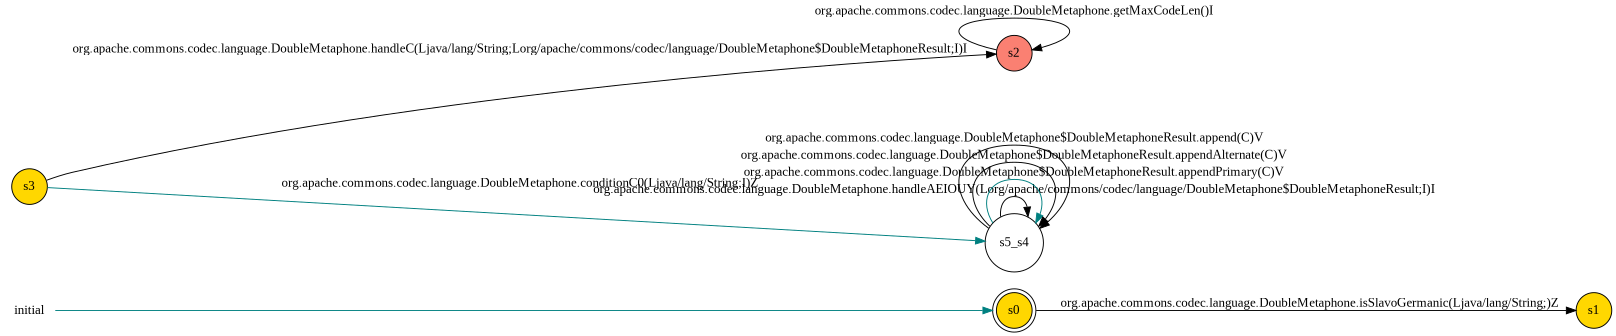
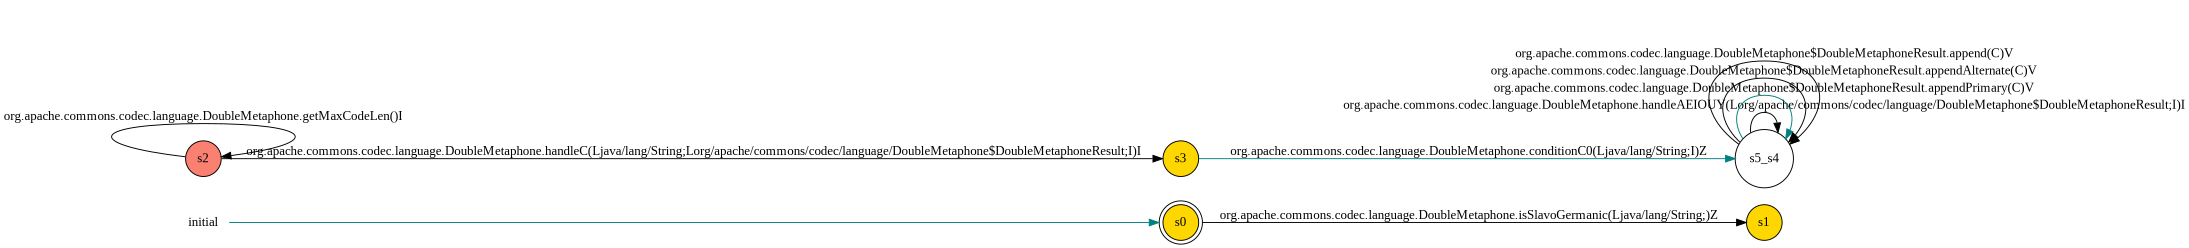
(514, 98) -> (687, 159)
